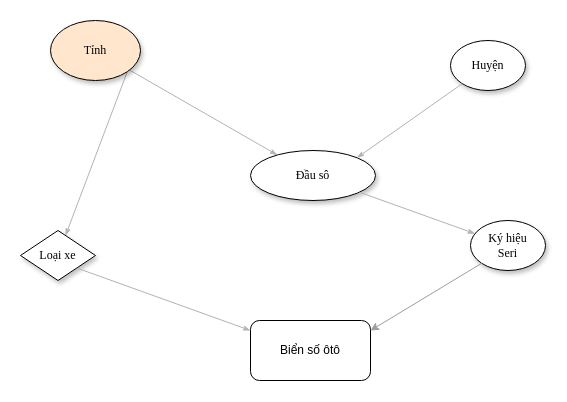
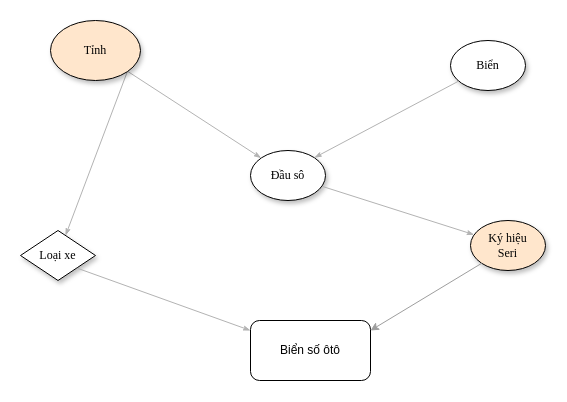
(488, 66) -> (488, 66)
(313, 176) -> (288, 176)
(508, 246) -> (508, 246)
